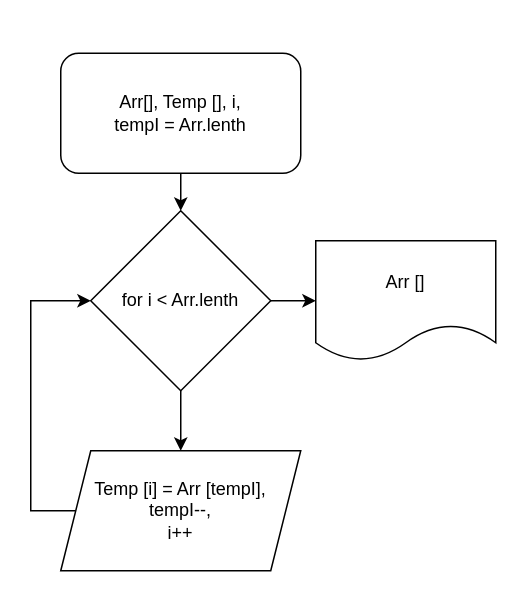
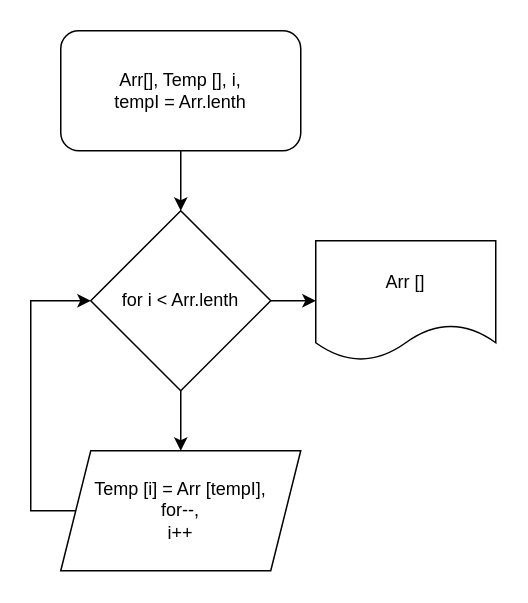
(181, 113) -> (181, 91)
(181, 511) -> (181, 511)
